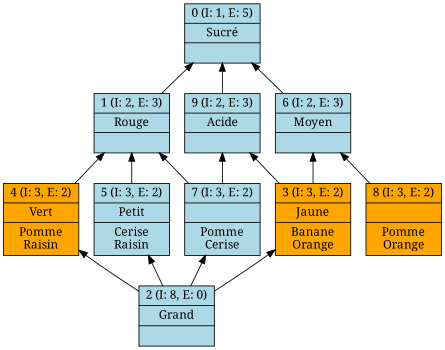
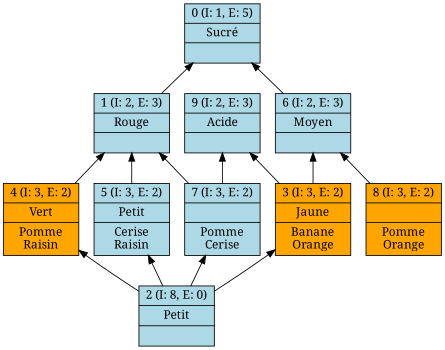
(222, 83) -> none
(177, 315) -> (177, 315)
